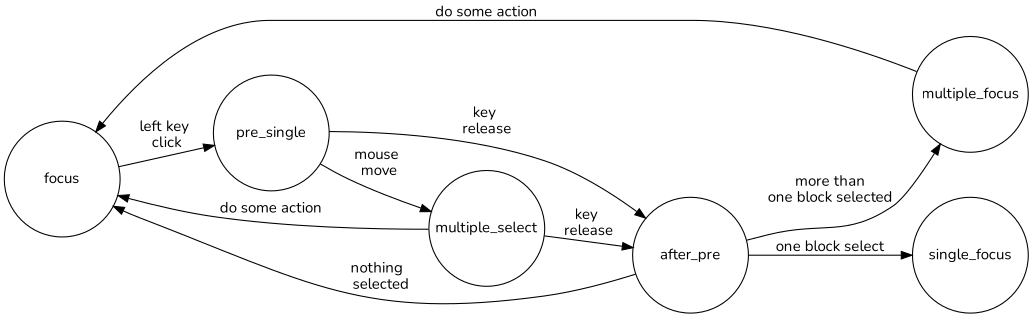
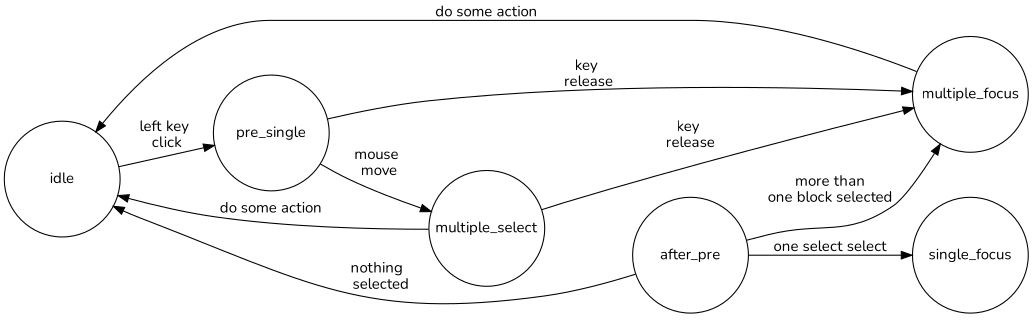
(490, 146) -> (614, 89)
(62, 179) -> (62, 179)
(583, 241) -> (722, 158)
(830, 247) -> (830, 247)
